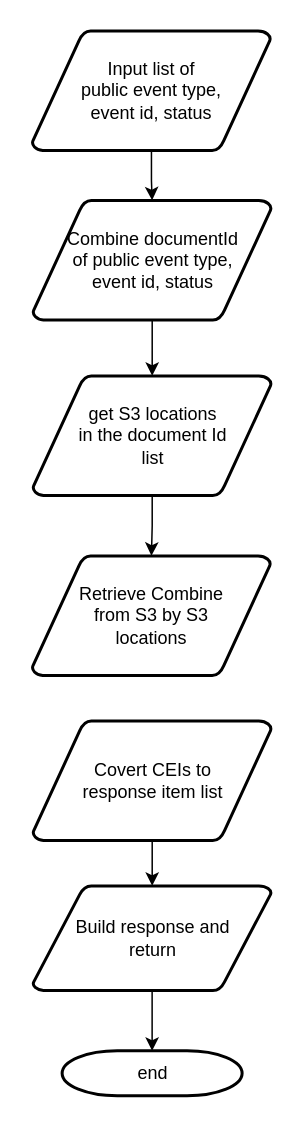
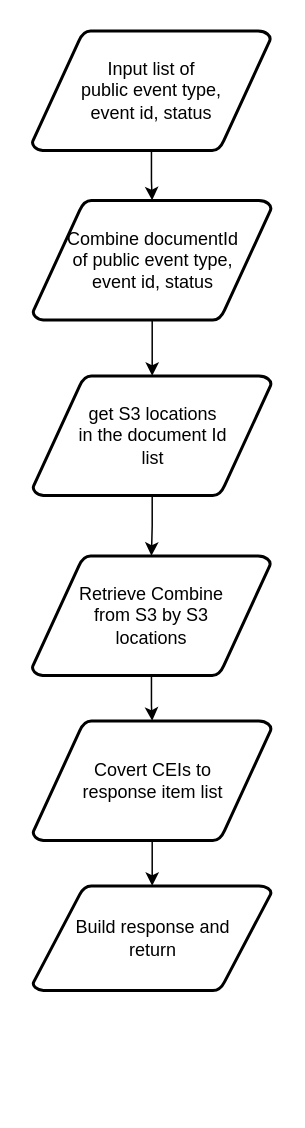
none -> (151, 693)
(152, 1016) -> none
(152, 1073) -> none
